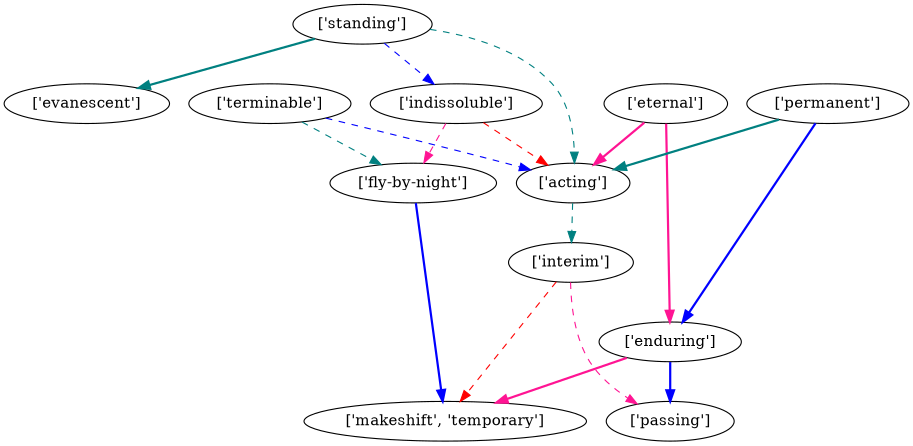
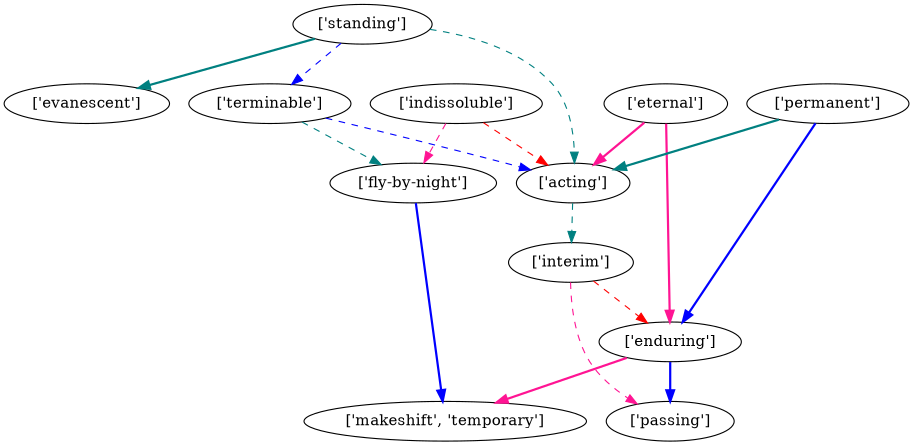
(405, 60) -> (321, 60)
(512, 337) -> (616, 299)
